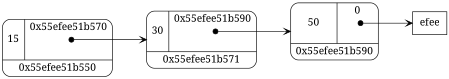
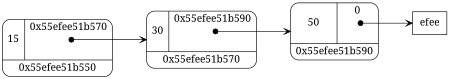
(202, 59) -> (202, 59)
